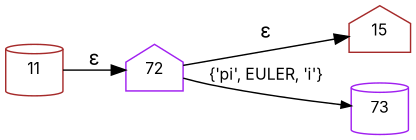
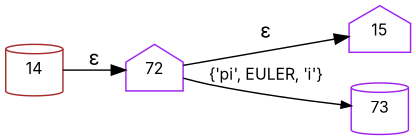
(380, 31) -> (380, 31)
(34, 70) -> (34, 70)
